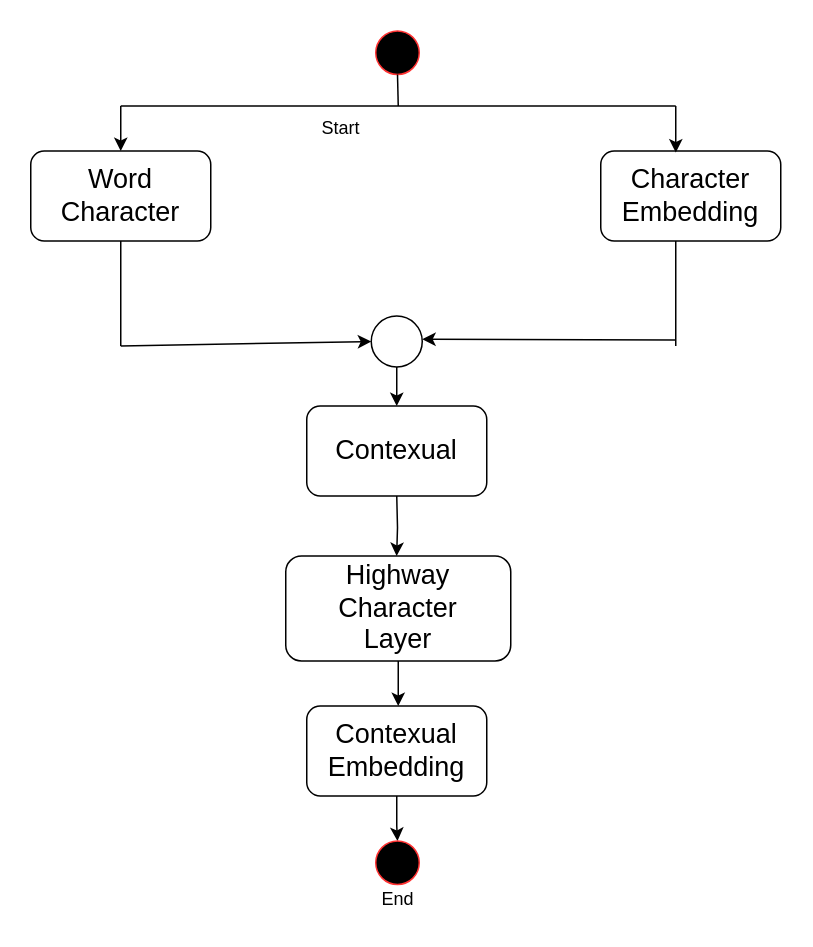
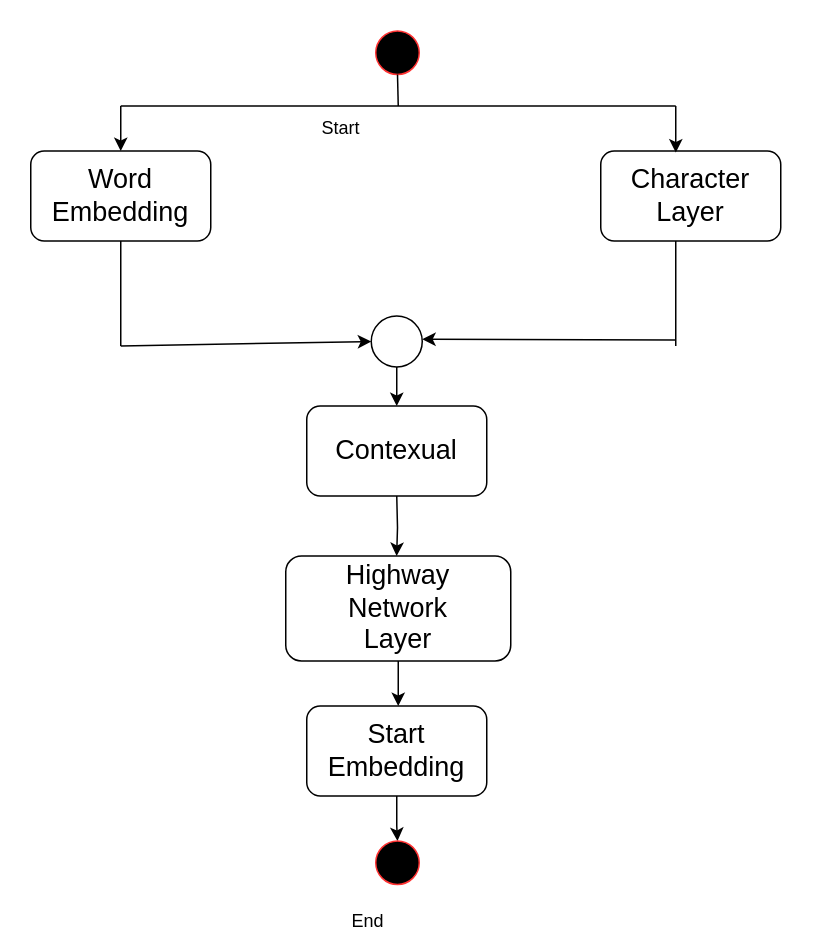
(121, 196) -> (121, 196)
(691, 196) -> (691, 196)
(398, 608) -> (398, 608)
(397, 751) -> (397, 751)
(398, 899) -> (368, 922)
